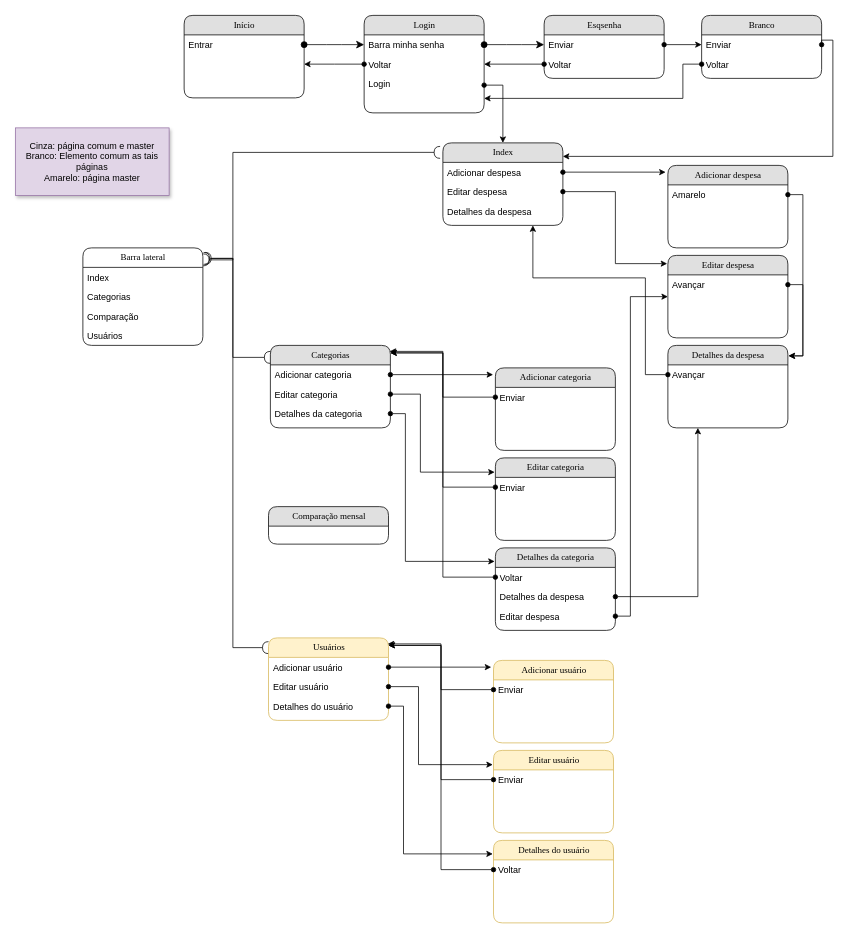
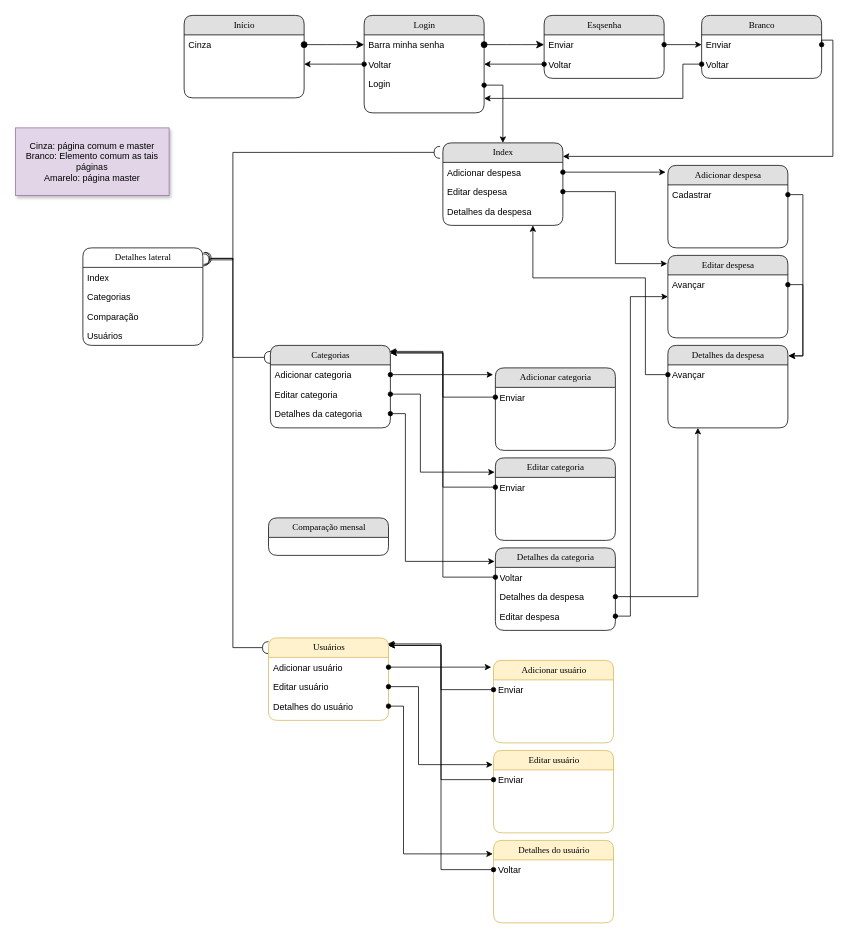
(204, 46) -> (200, 46)
(689, 196) -> (695, 196)
(143, 258) -> (143, 258)
(329, 525) -> (329, 537)
